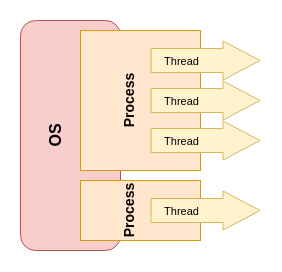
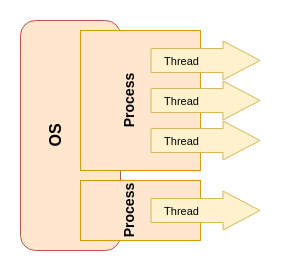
(71, 136) -> (71, 136)
